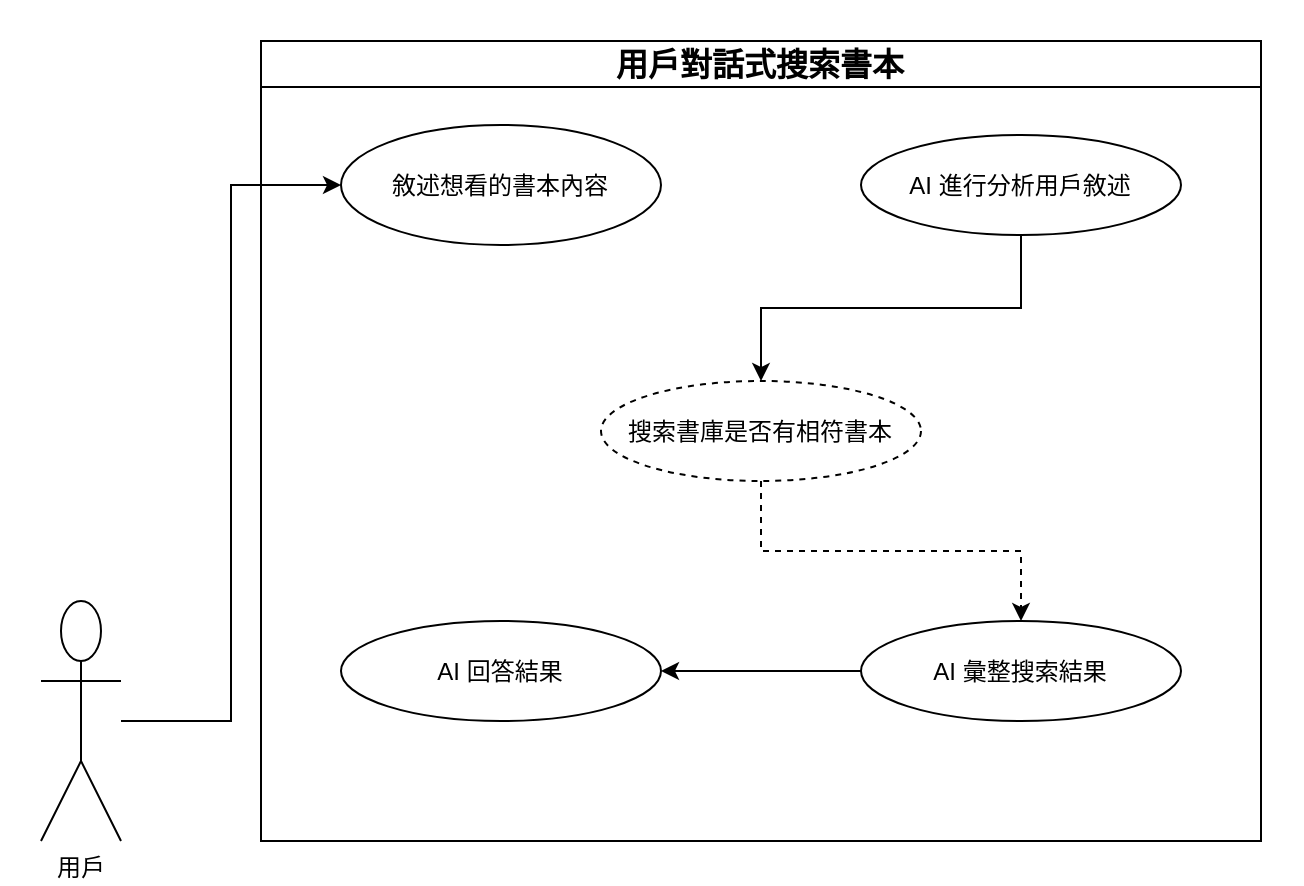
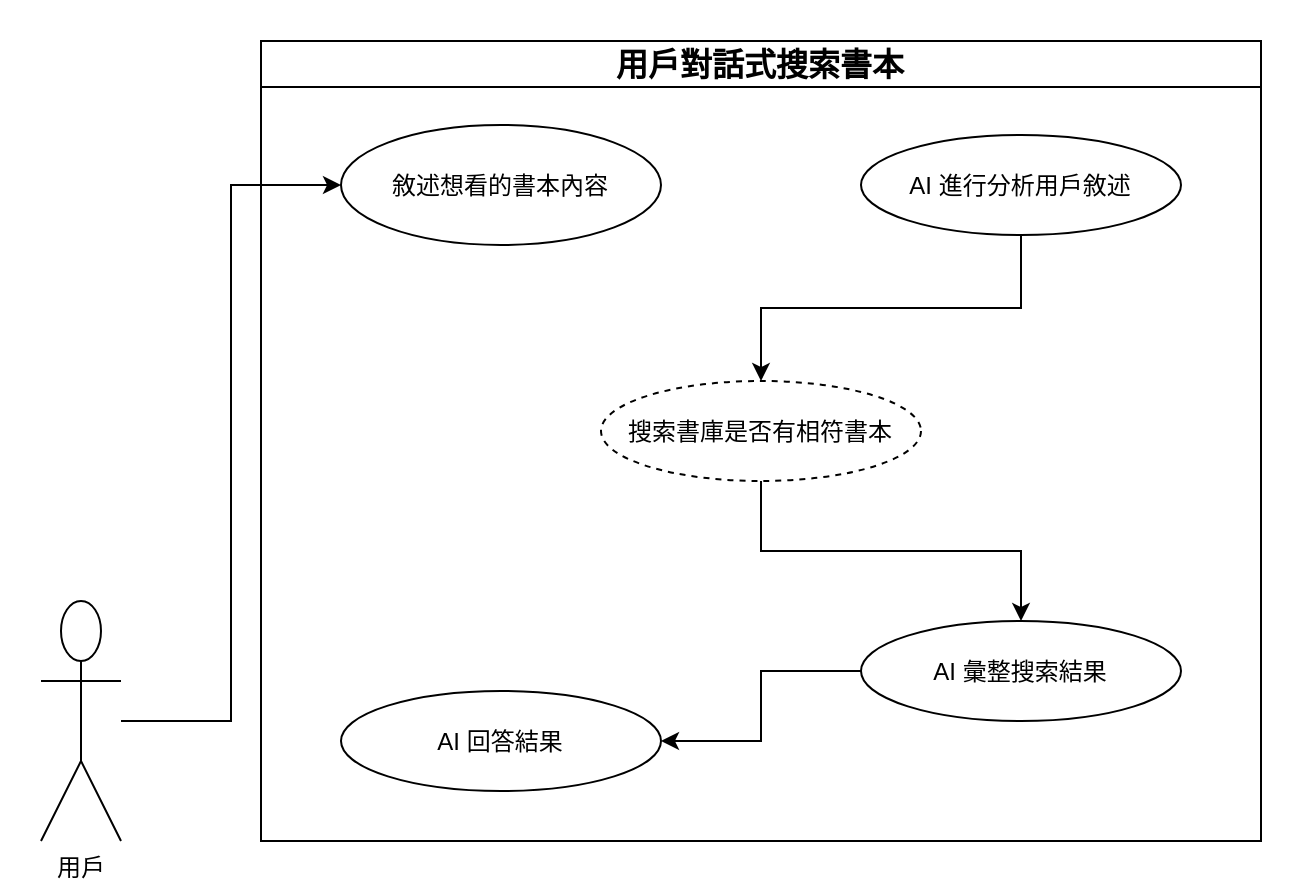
(884, 551) -> (884, 551)
(501, 671) -> (501, 741)
